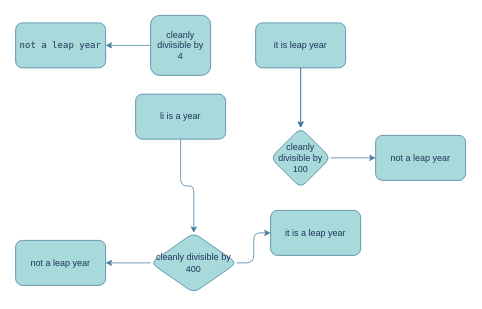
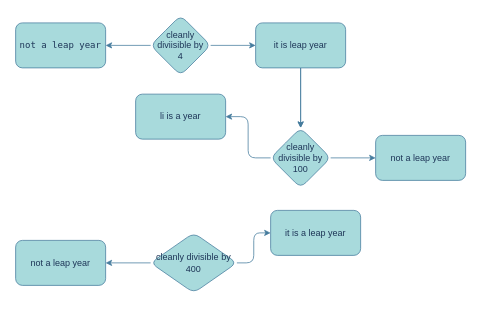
(180, 45) -> (180, 45)
none -> (230, 45)
none -> (240, 117)
(186, 186) -> none
